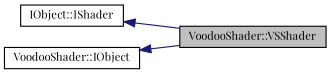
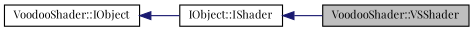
(165, 47) -> (165, 16)
